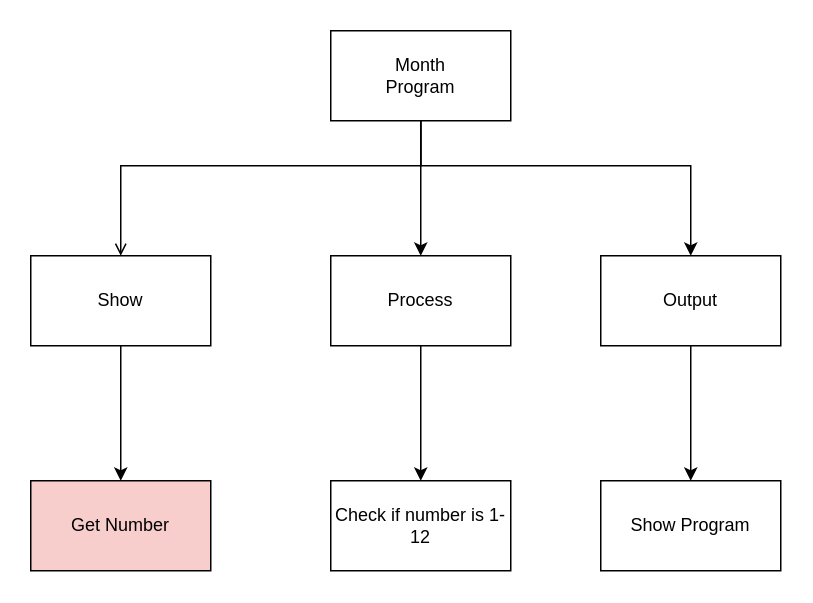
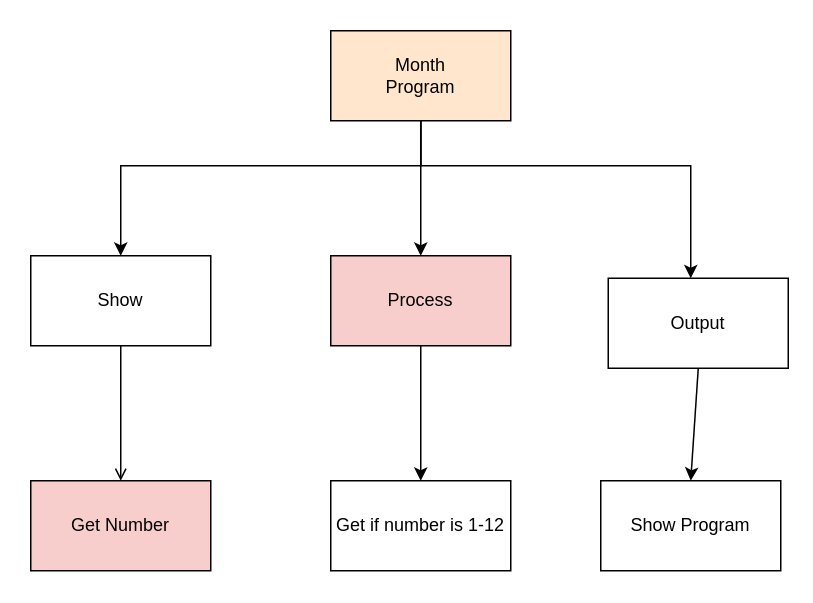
(421, 76) -> (421, 76)
(121, 246) -> (121, 244)
(421, 301) -> (421, 301)
(691, 301) -> (698, 323)
(121, 469) -> (121, 471)
(421, 526) -> (421, 526)
